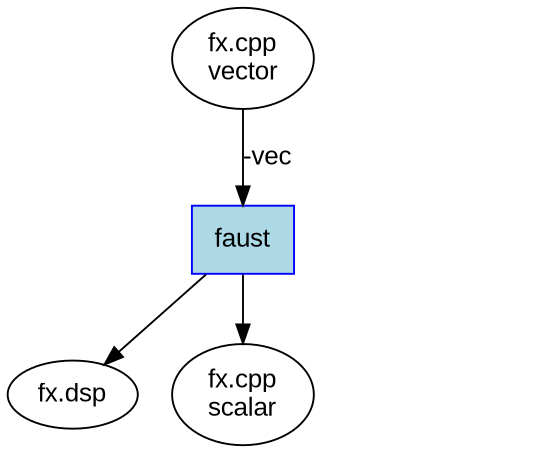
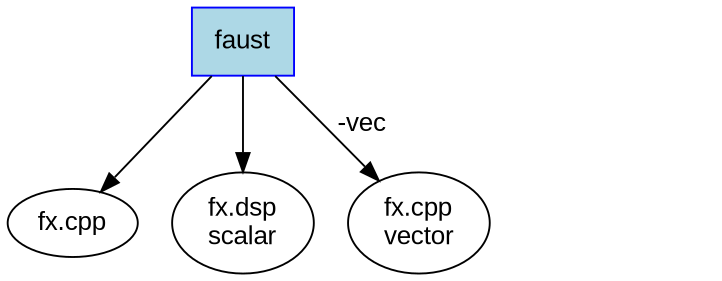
(243, 148) -> (320, 121)
(73, 395) -> (73, 223)
(243, 395) -> (243, 223)
